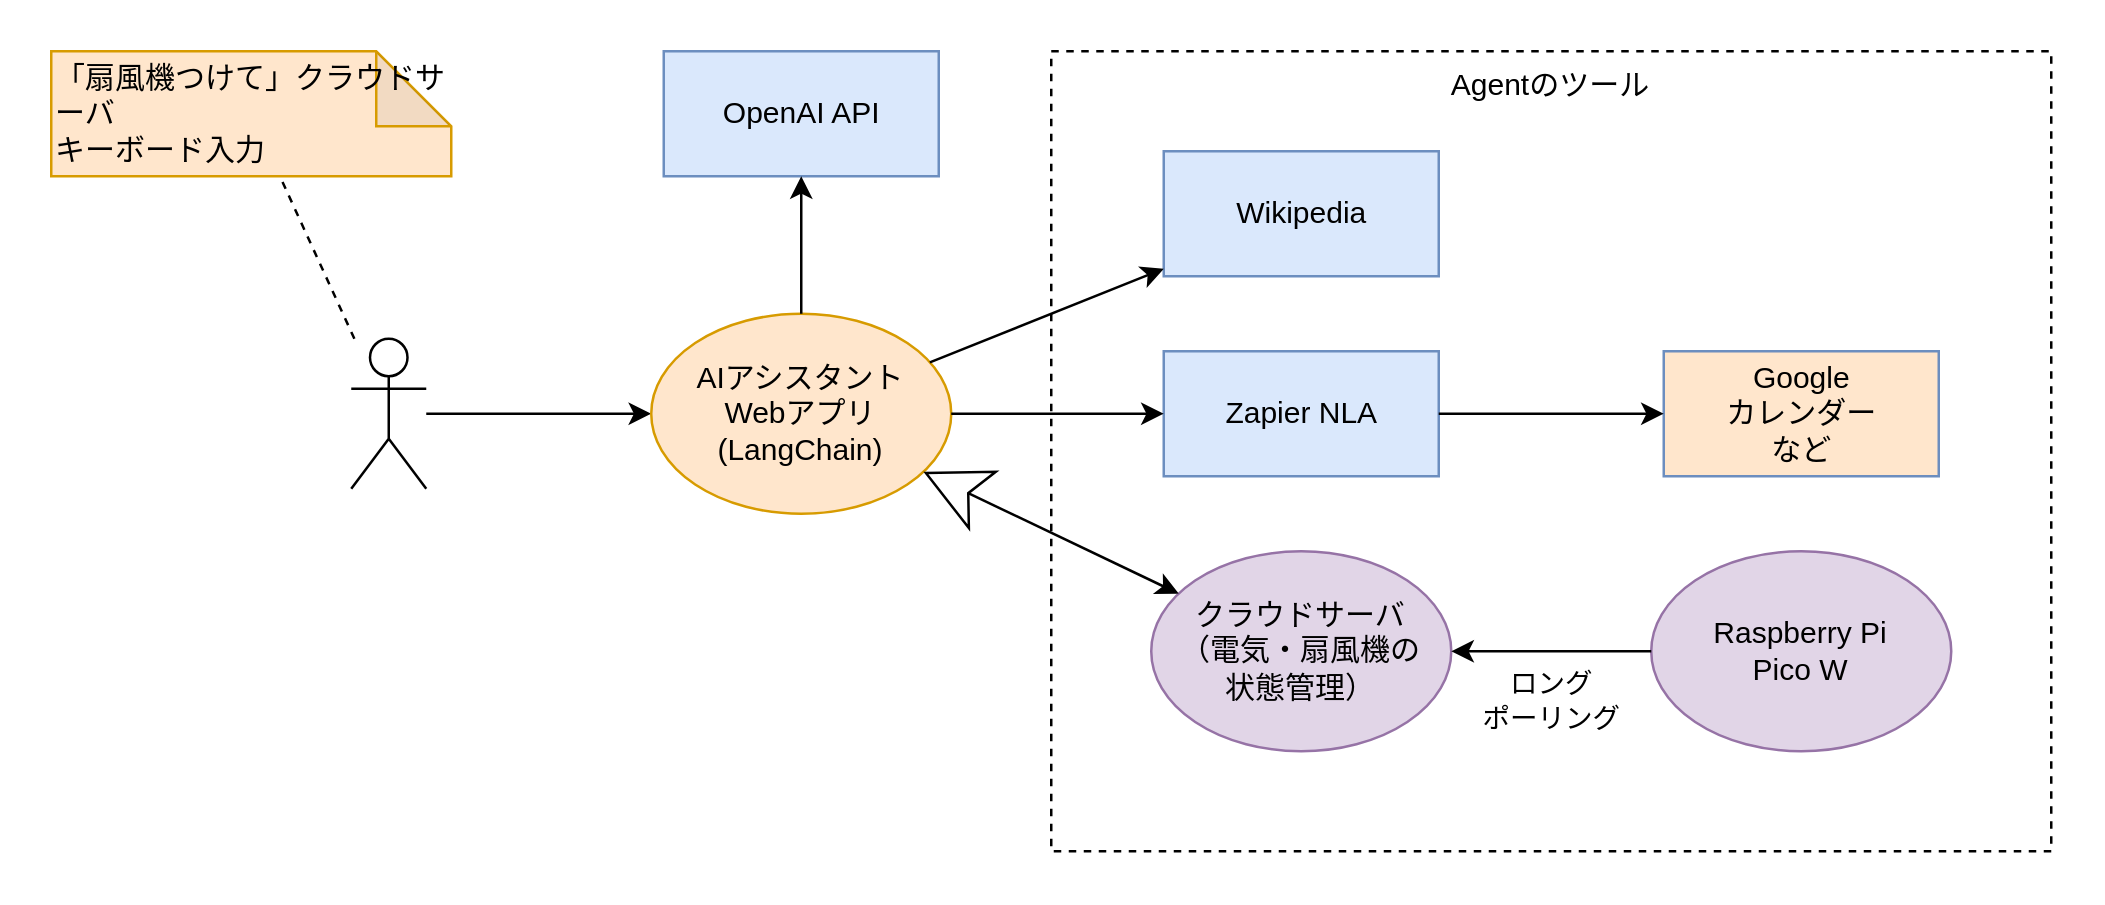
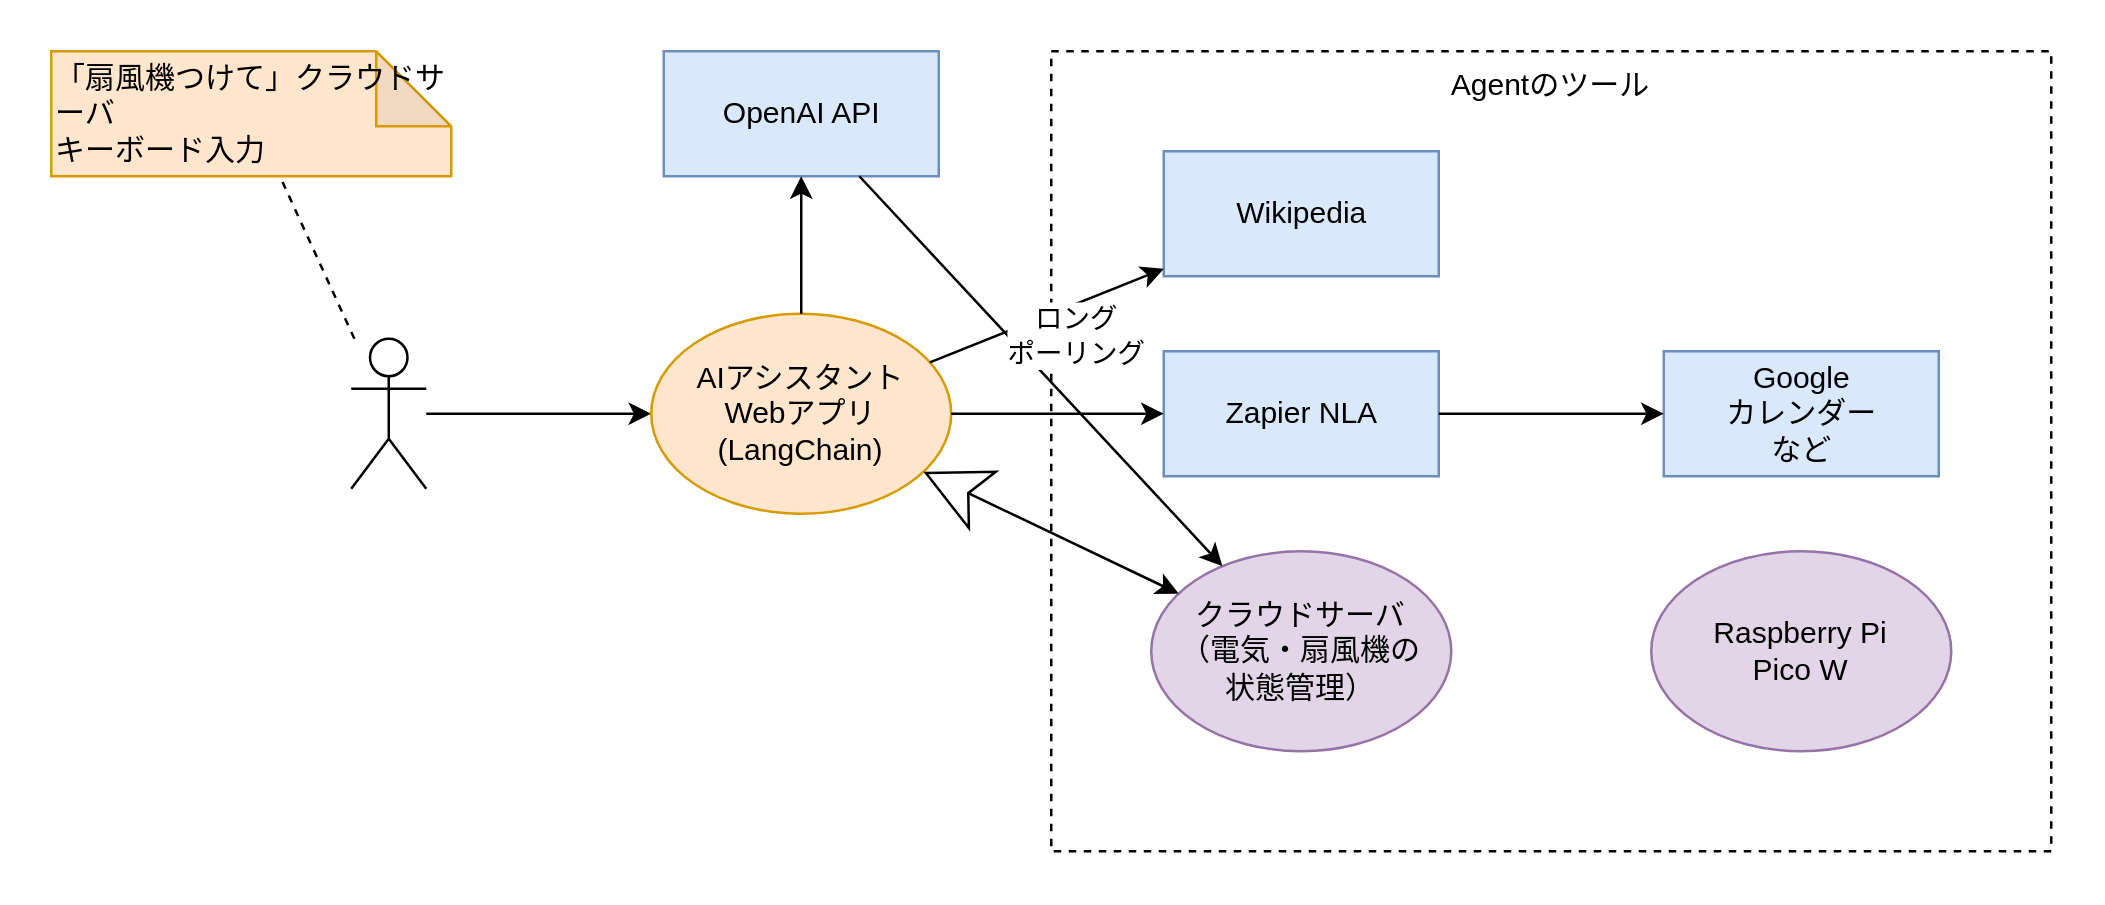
(1801, 414) -> (1801, 414)
(1559, 651) -> (930, 252)
